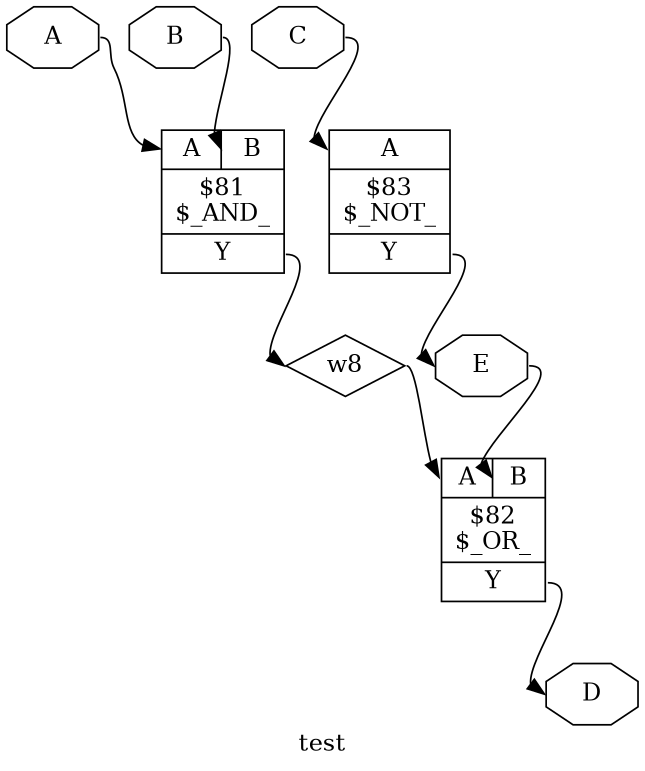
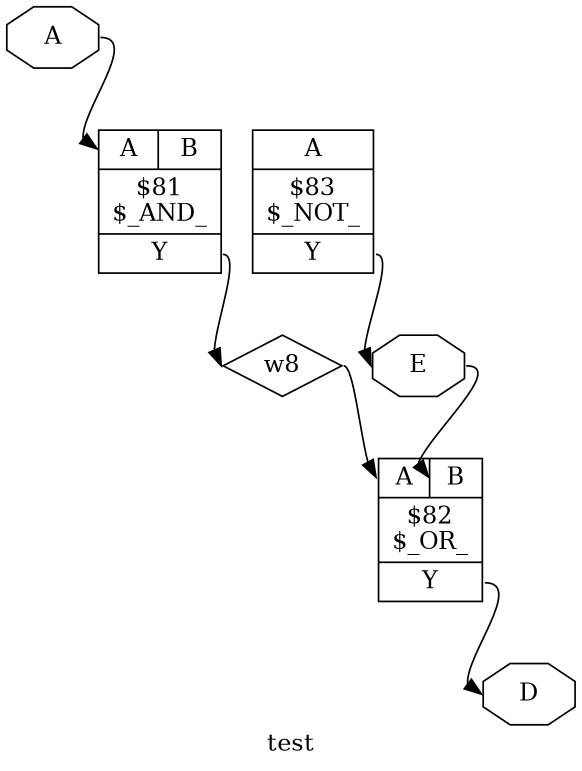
(175, 37) -> none
(298, 37) -> none
